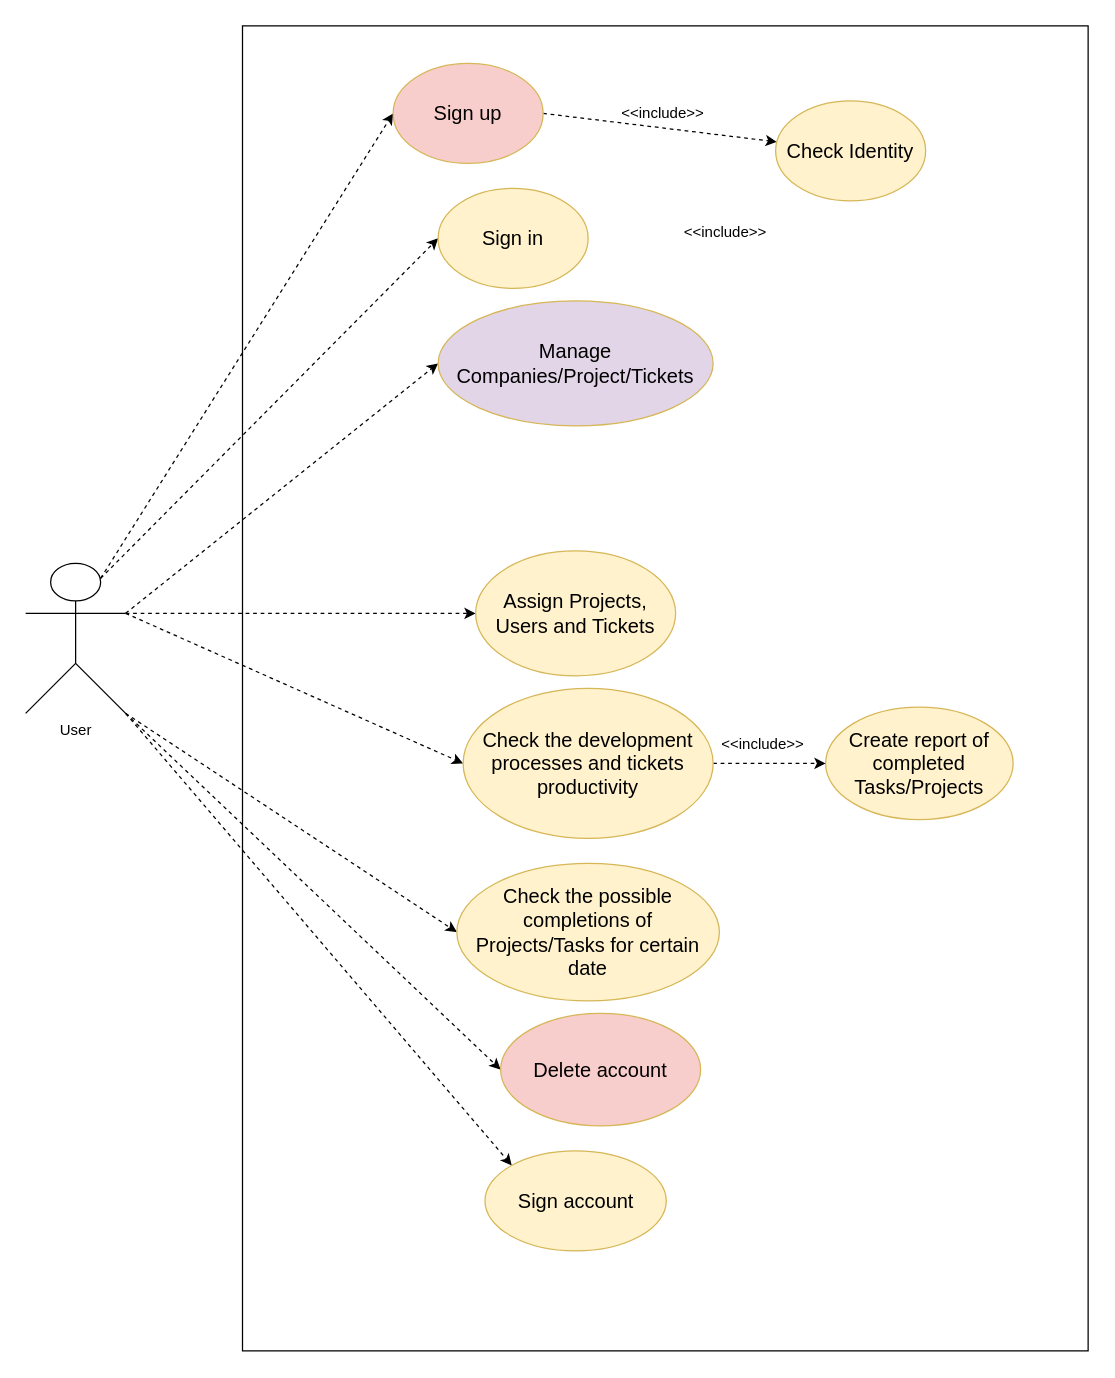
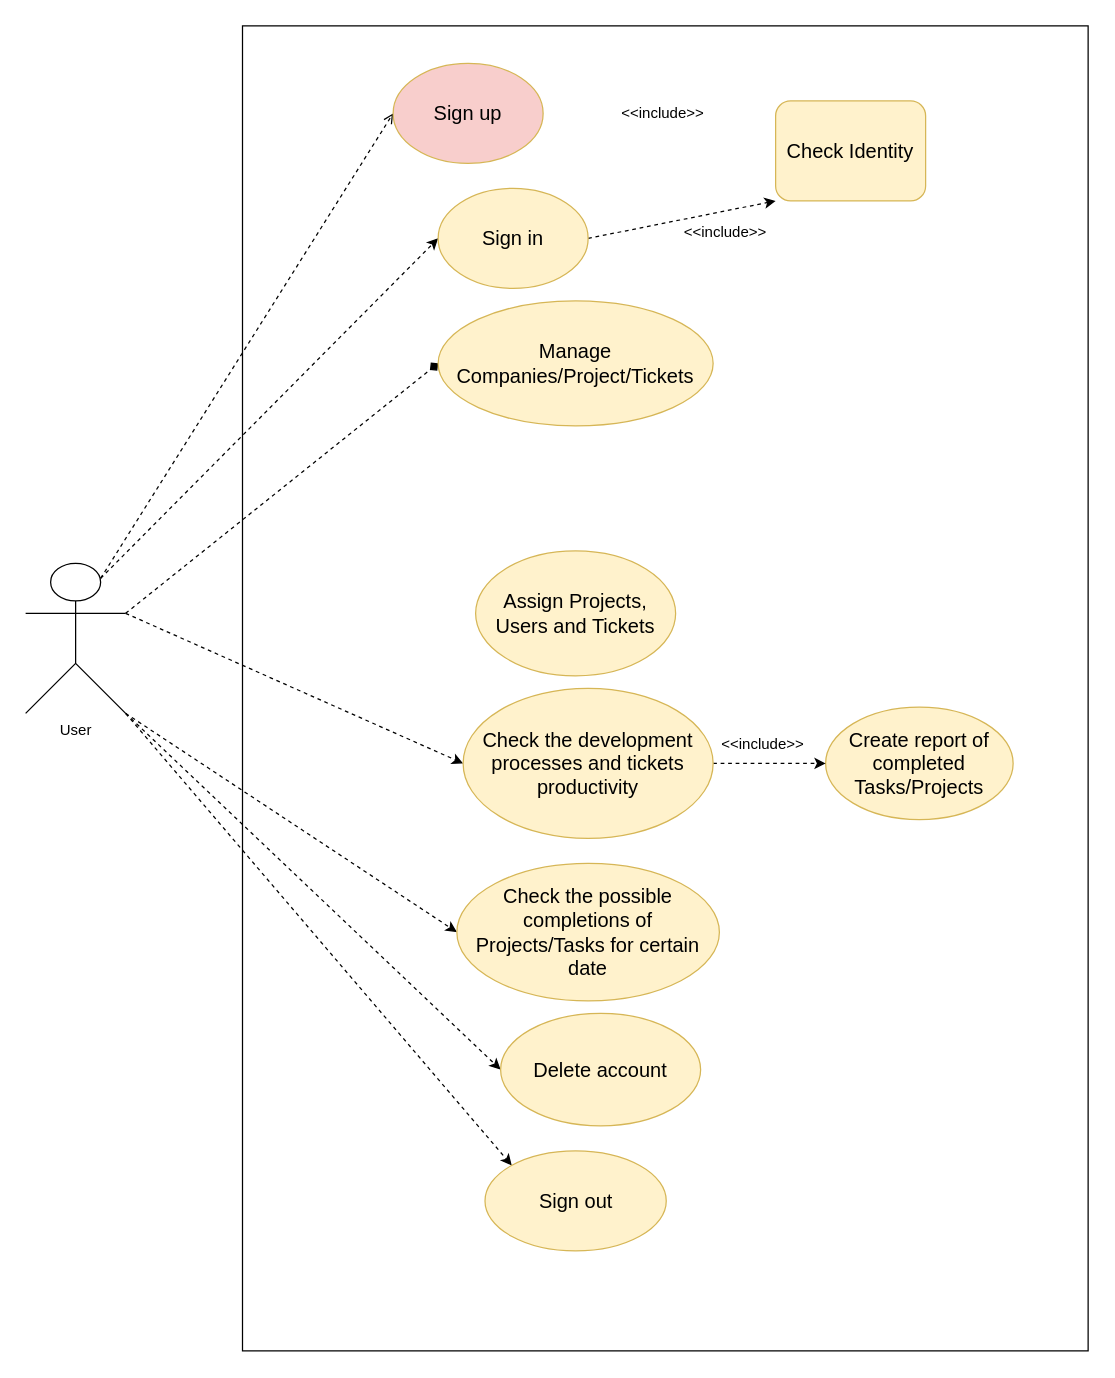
(388, 122) -> (389, 120)
(656, 127) -> none
(851, 151) -> (851, 151)
none -> (677, 220)
(576, 363) -> (576, 363)
(430, 369) -> (430, 370)
(298, 613) -> none
(601, 1069) -> (601, 1069)
(576, 1201) -> (576, 1201)
